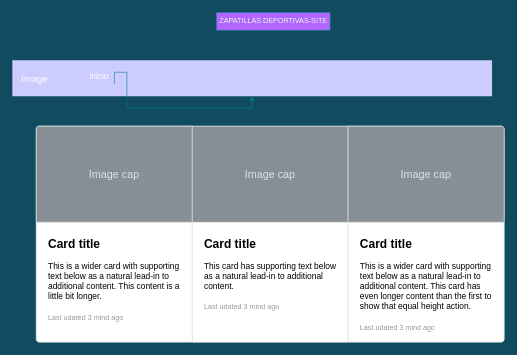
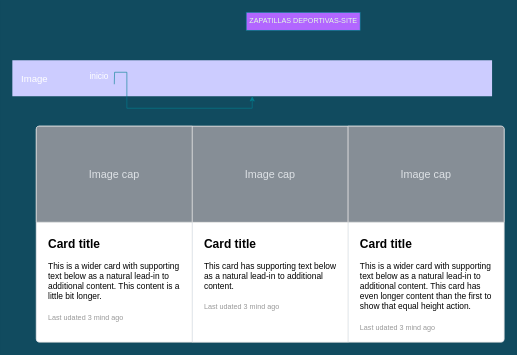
(273, 21) -> (303, 21)
